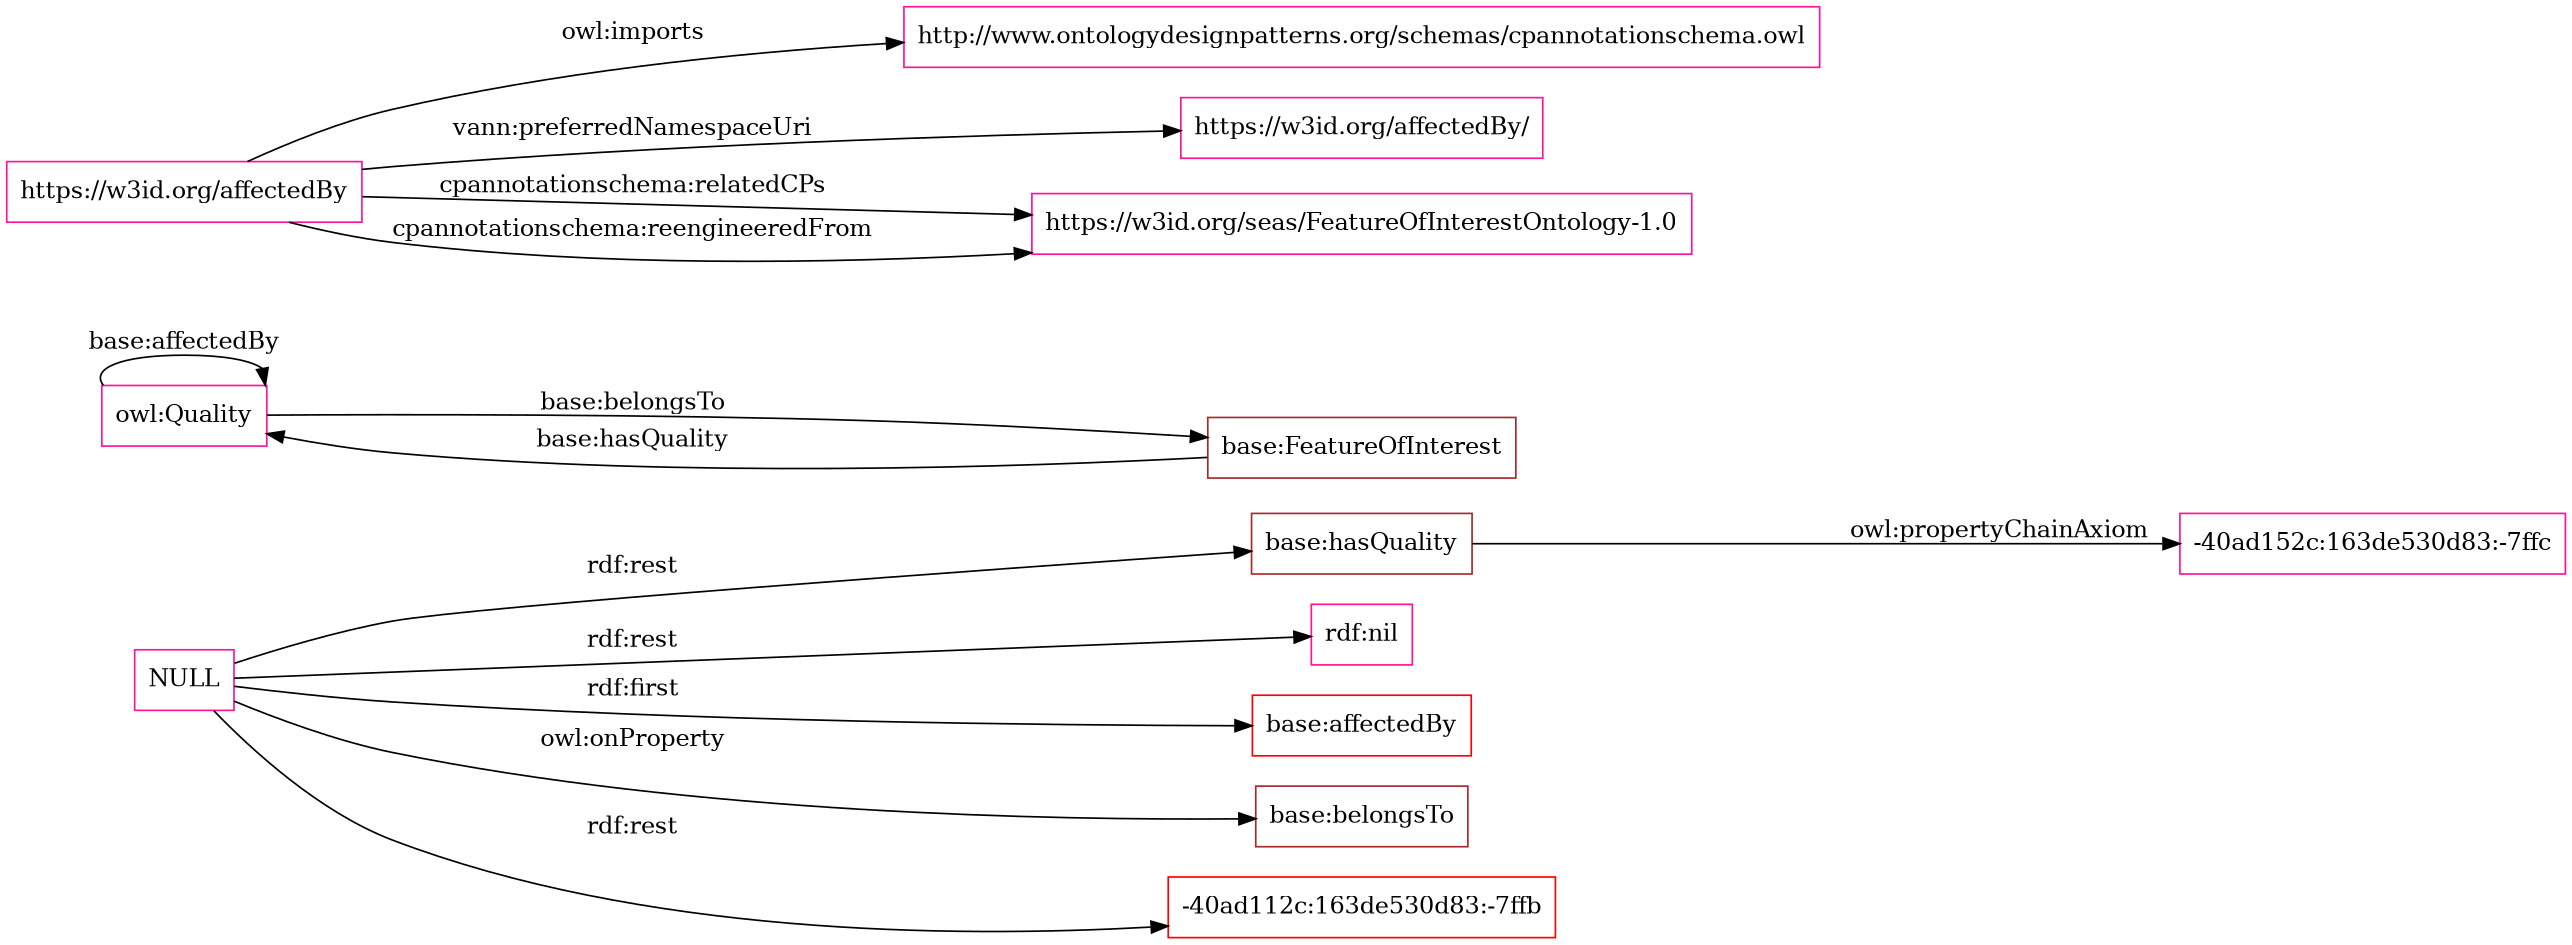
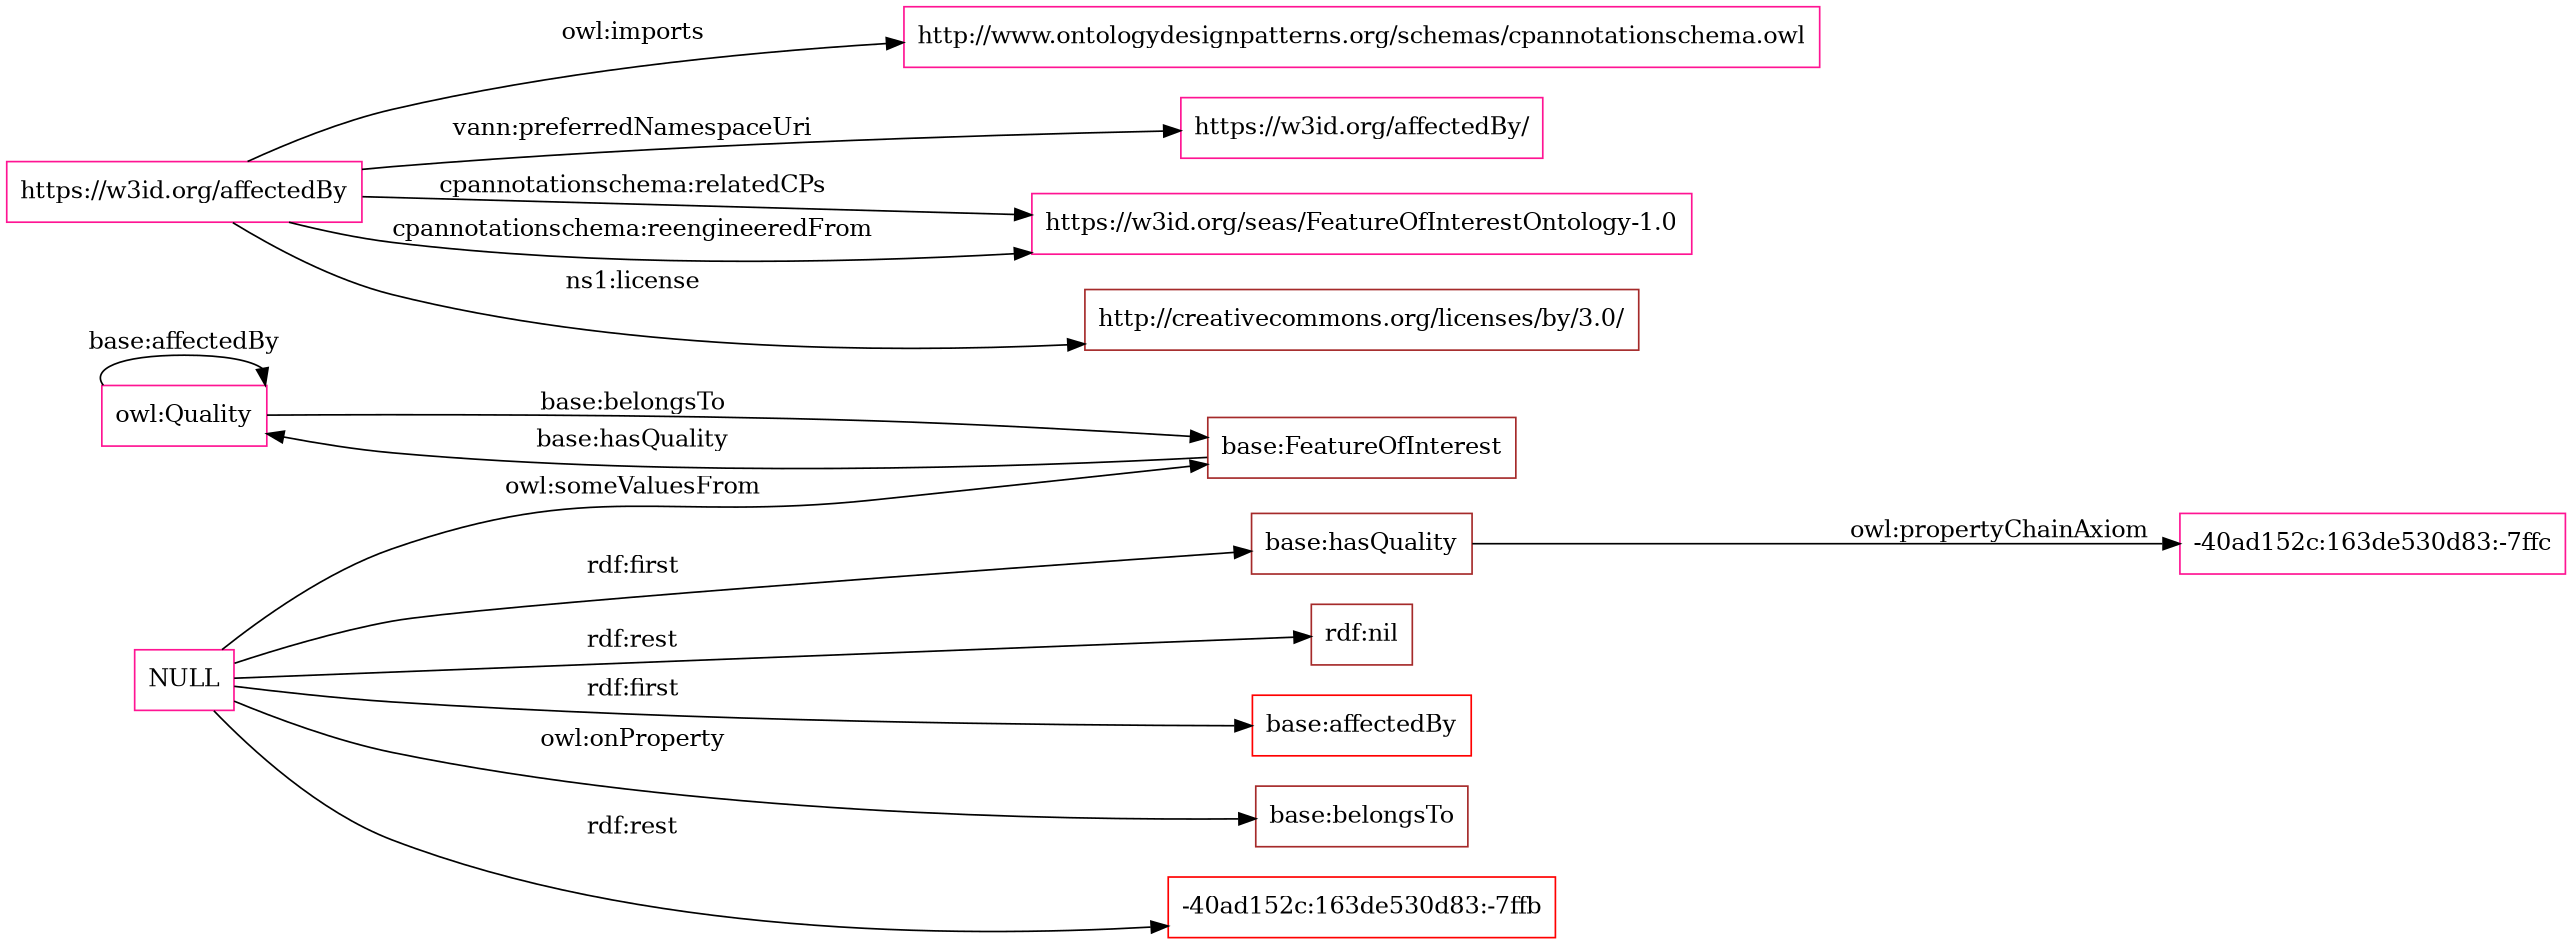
none -> (1362, 320)
none -> (690, 507)
(633, 566) -> (633, 566)
(1362, 635) -> (1362, 635)
(1362, 907) -> (1362, 907)
